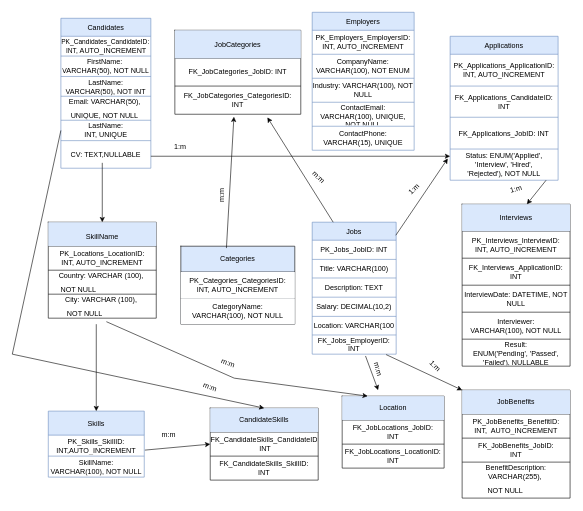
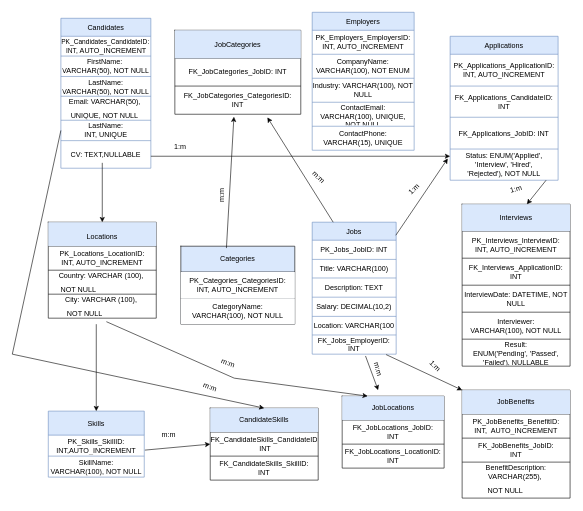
(106, 87) -> (106, 87)
(102, 234) -> (102, 234)
(393, 408) -> (393, 408)
